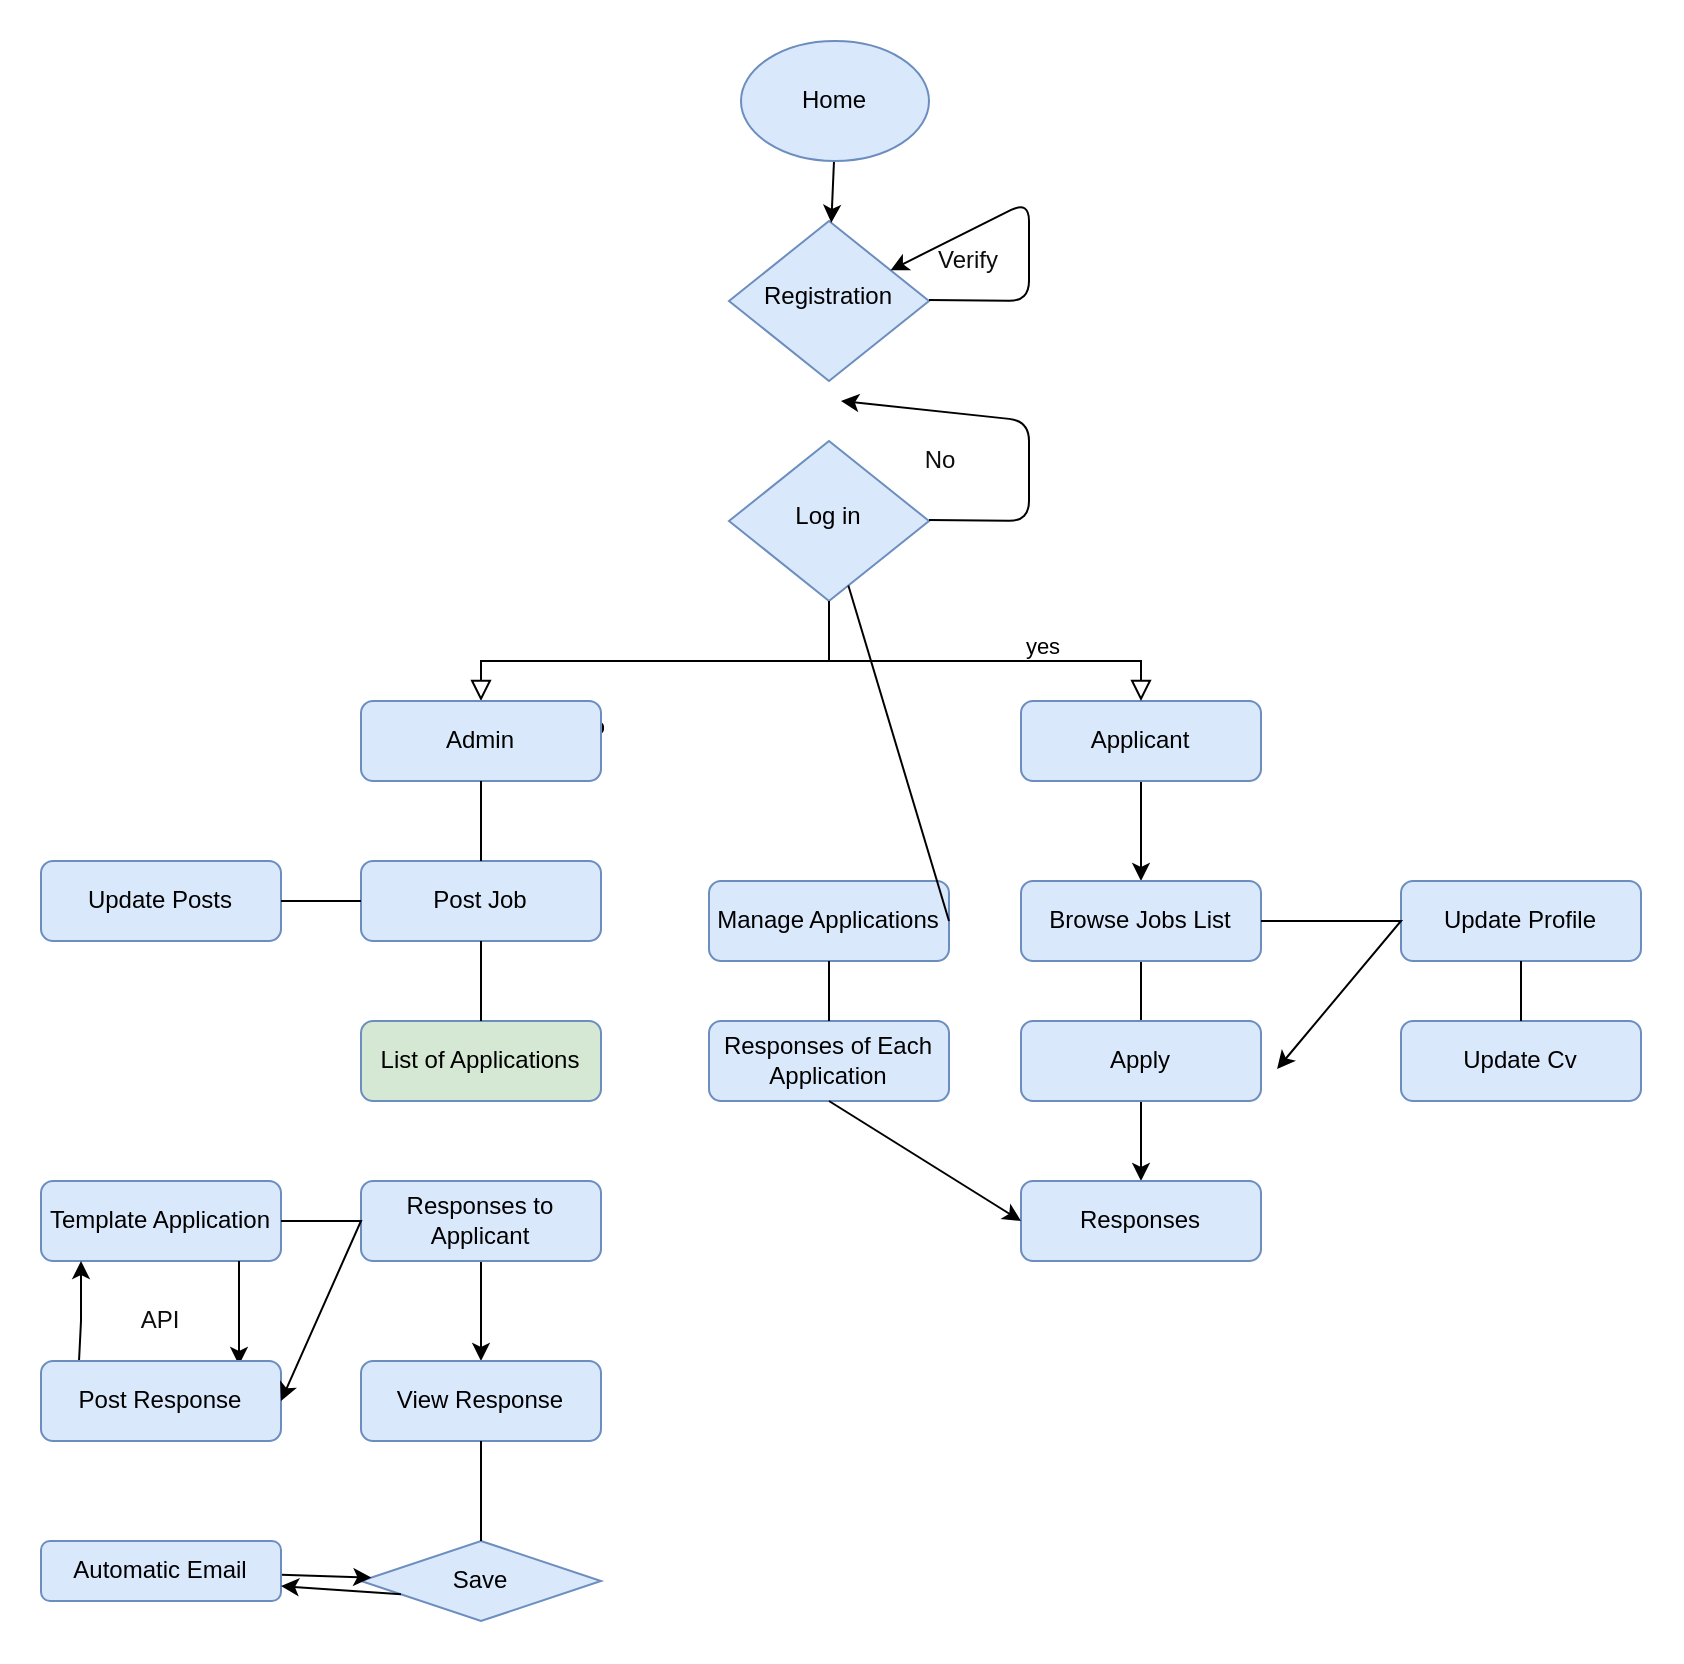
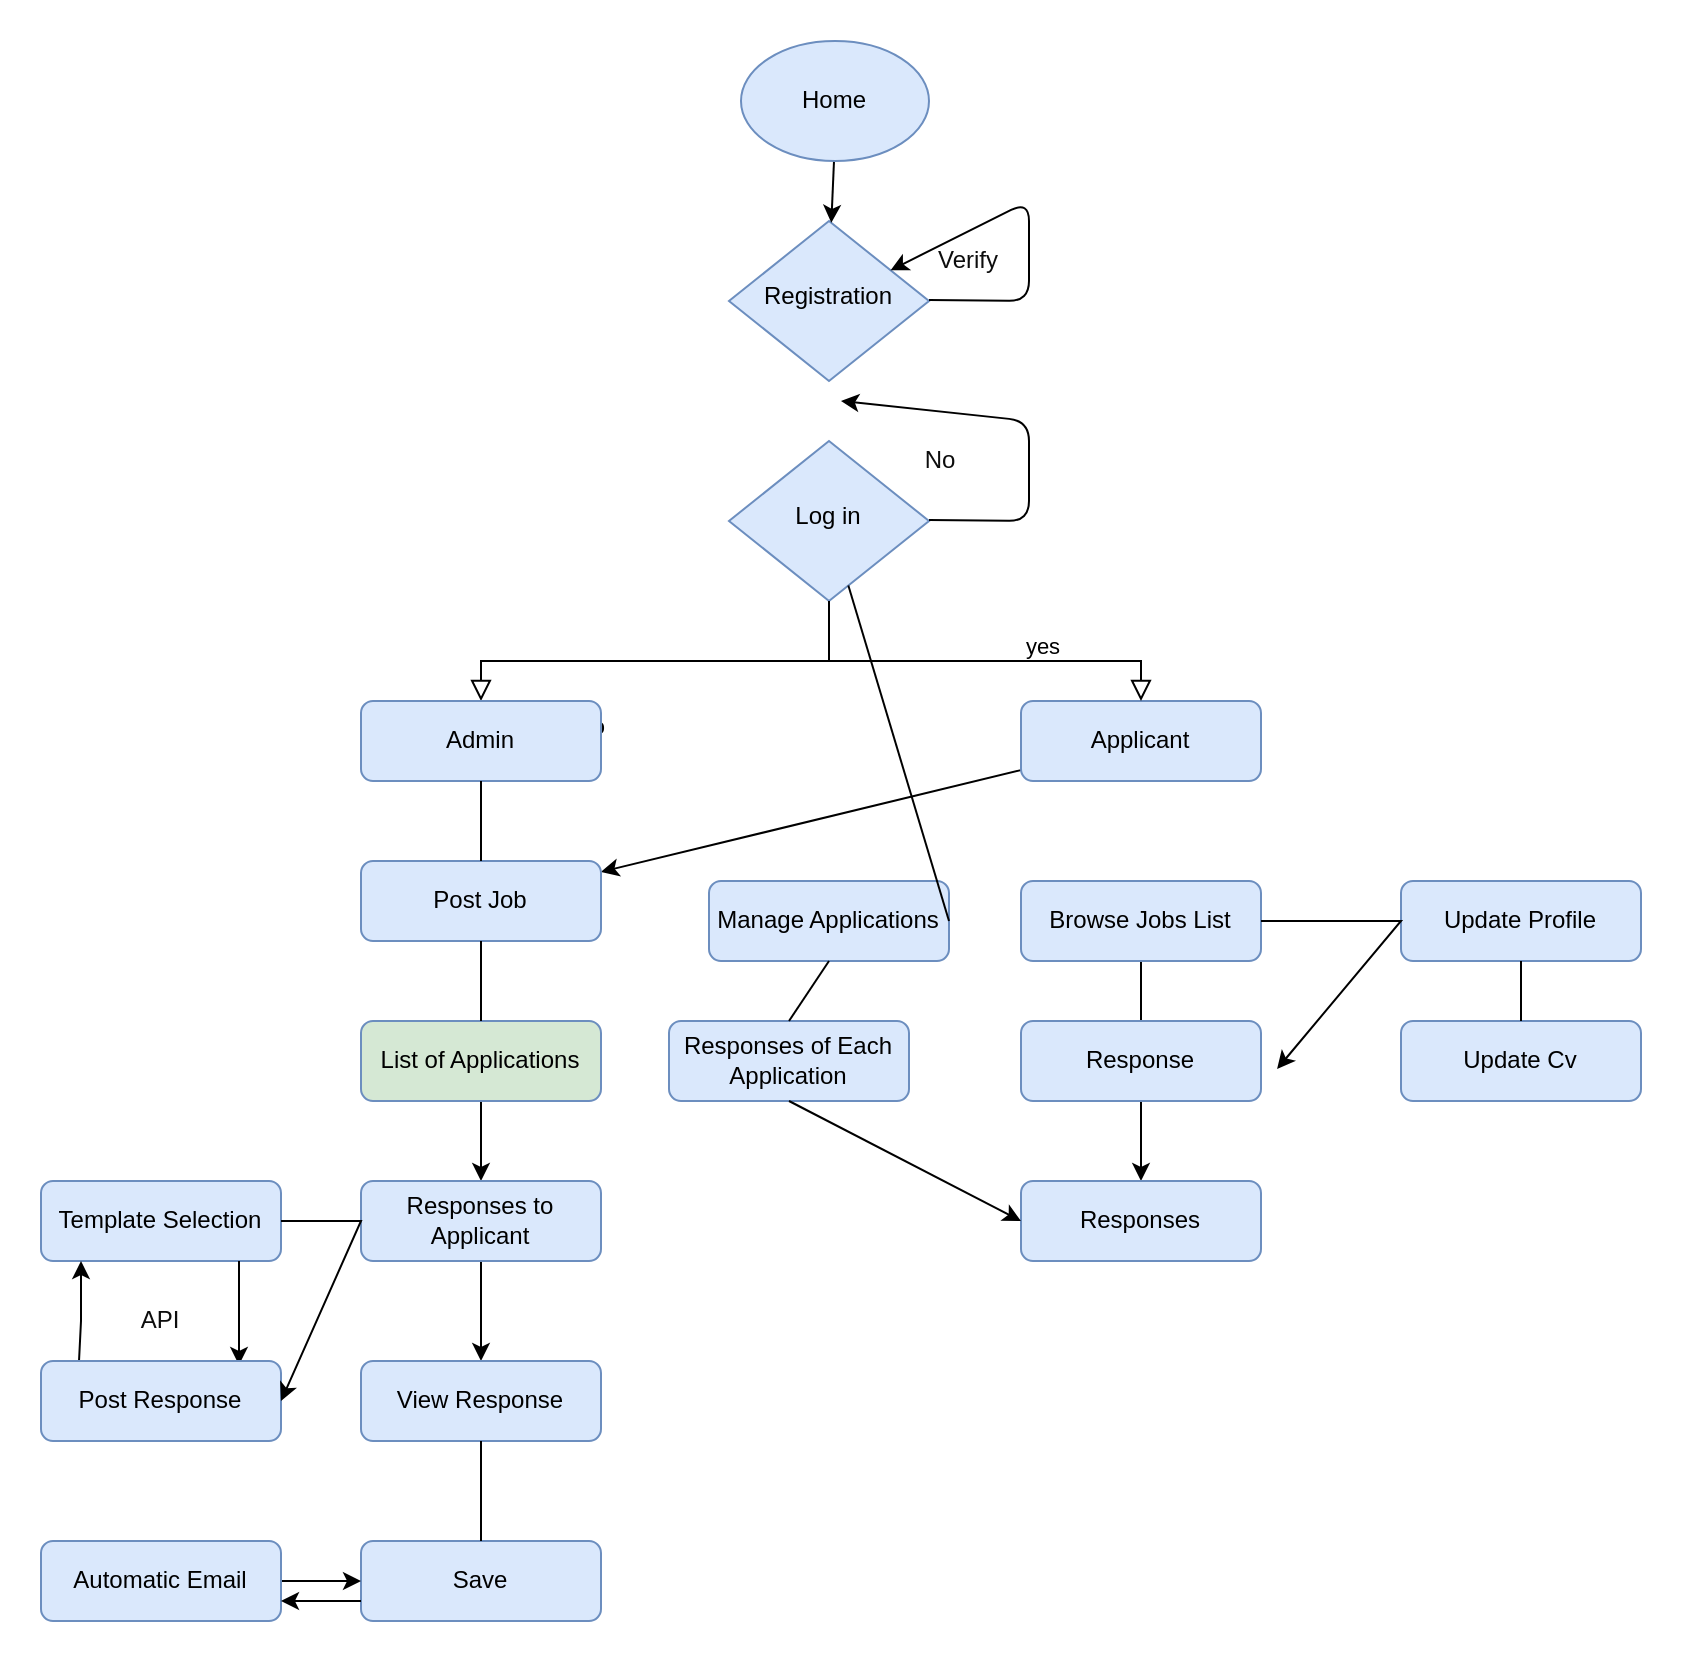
(1141, 824) -> (760, 833)
(161, 901) -> none
(321, 901) -> none
(829, 1061) -> (789, 1061)
(1141, 1061) -> (1141, 1061)
none -> (481, 1134)
(161, 1221) -> (161, 1221)
(161, 1571) -> (161, 1581)
(481, 1581) -> (481, 1581)
